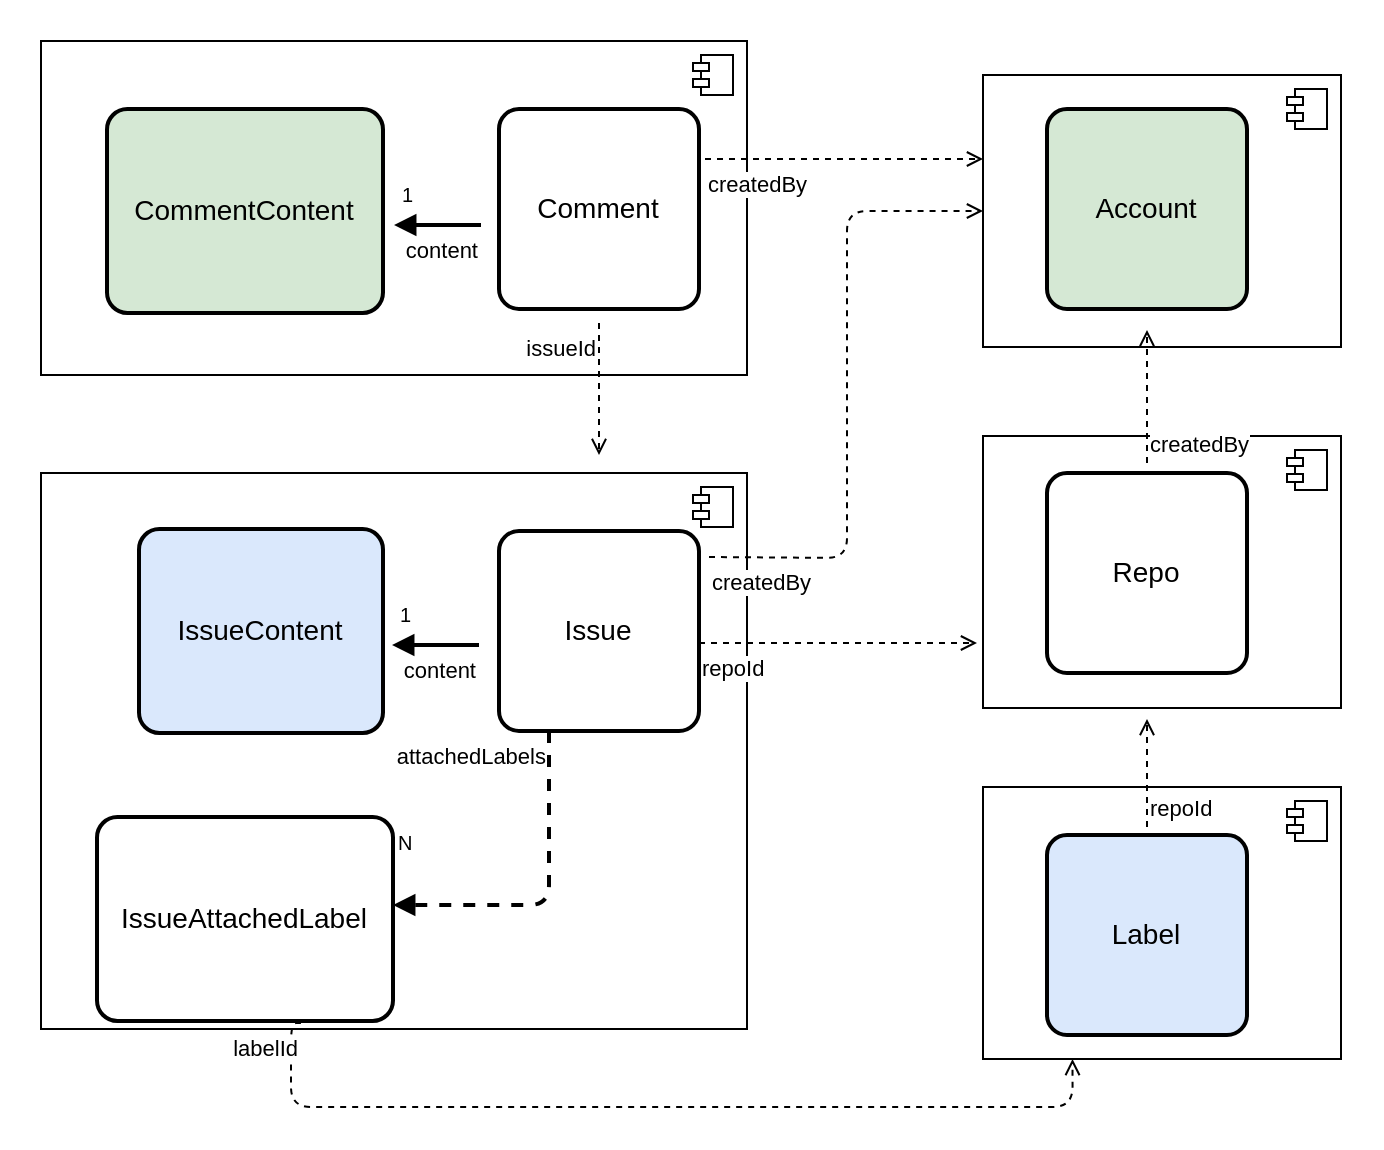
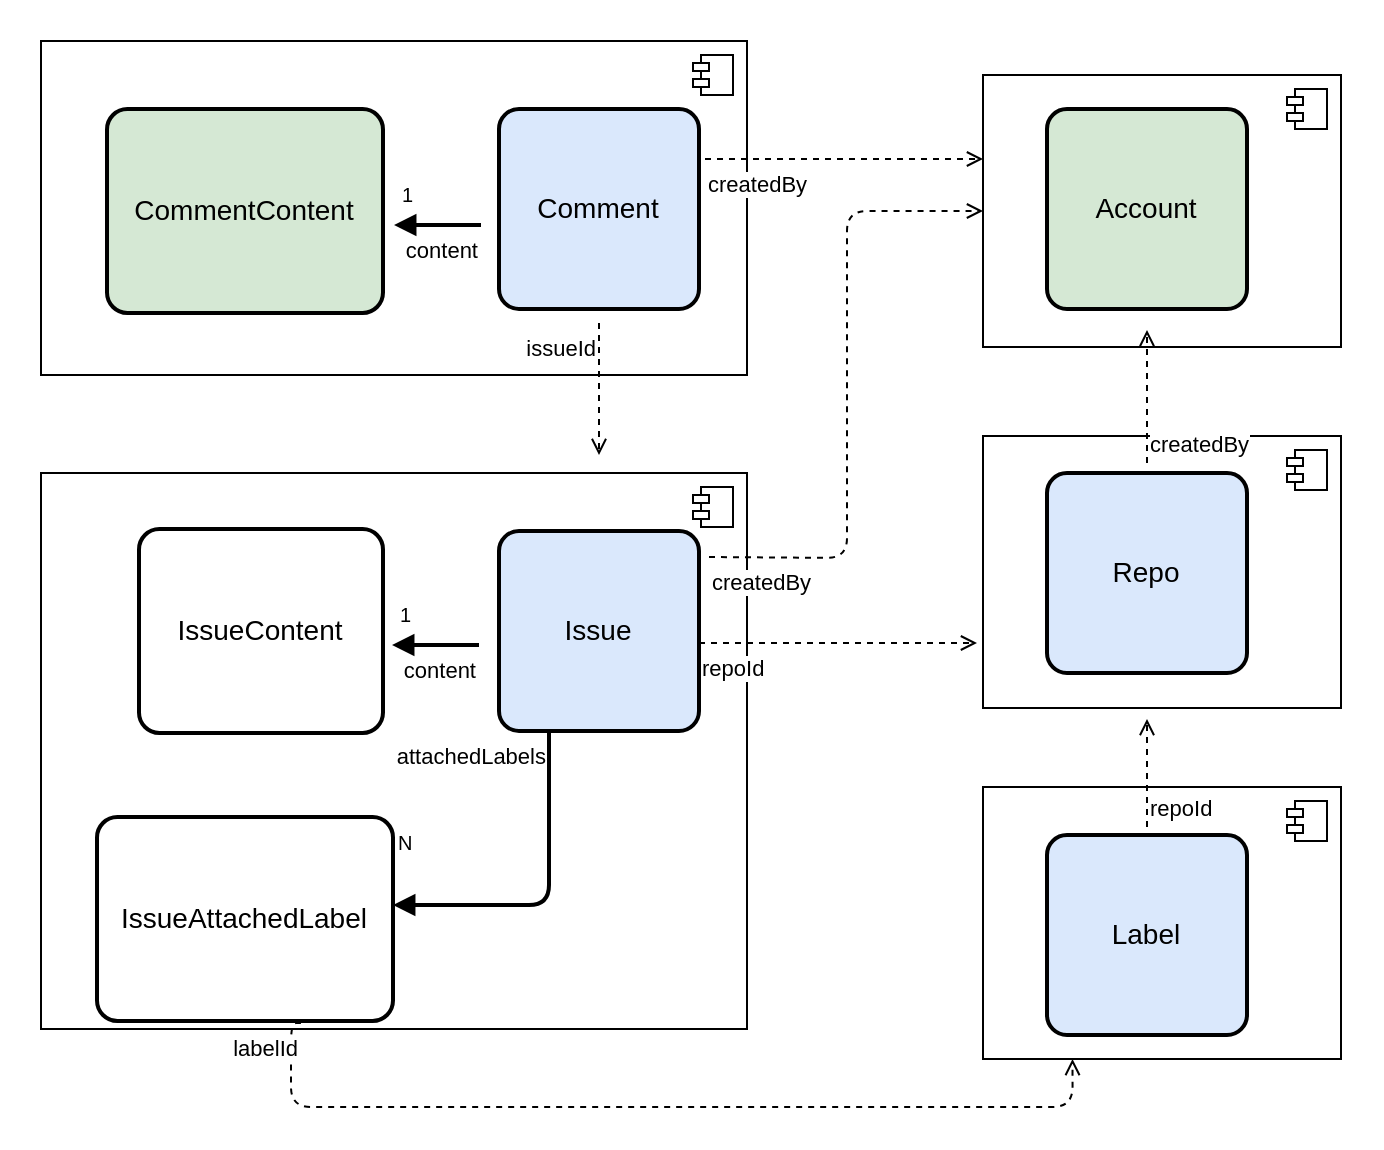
(599, 209) -> (599, 209)
(1147, 573) -> (1147, 573)
(261, 631) -> (261, 631)
(599, 631) -> (599, 631)
(537, 904) -> (537, 904)
